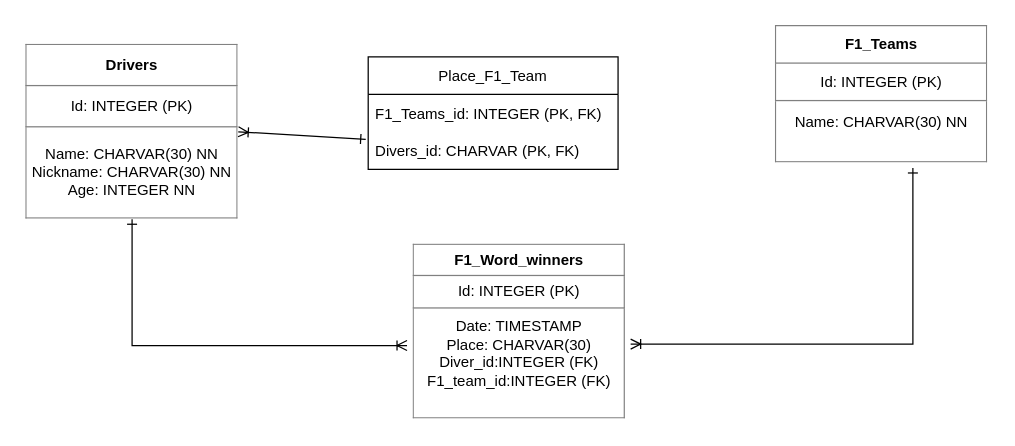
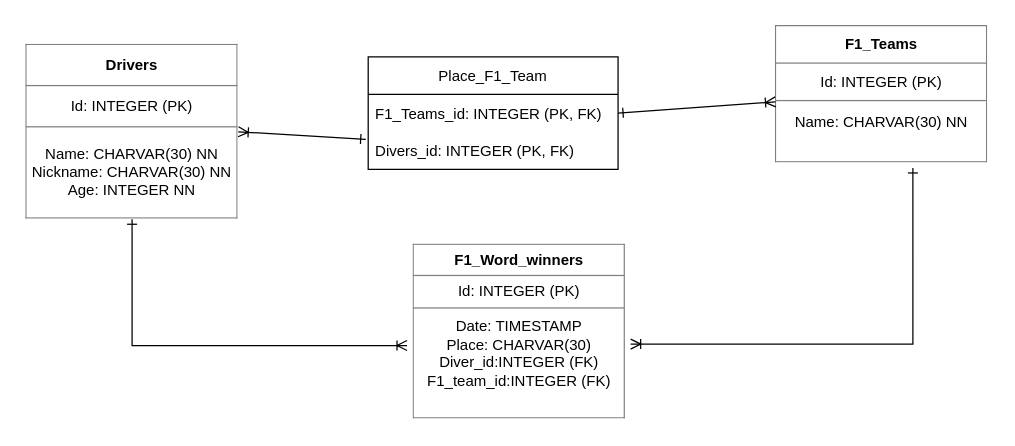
none -> (697, 107)
(475, 151) -> (475, 151)
